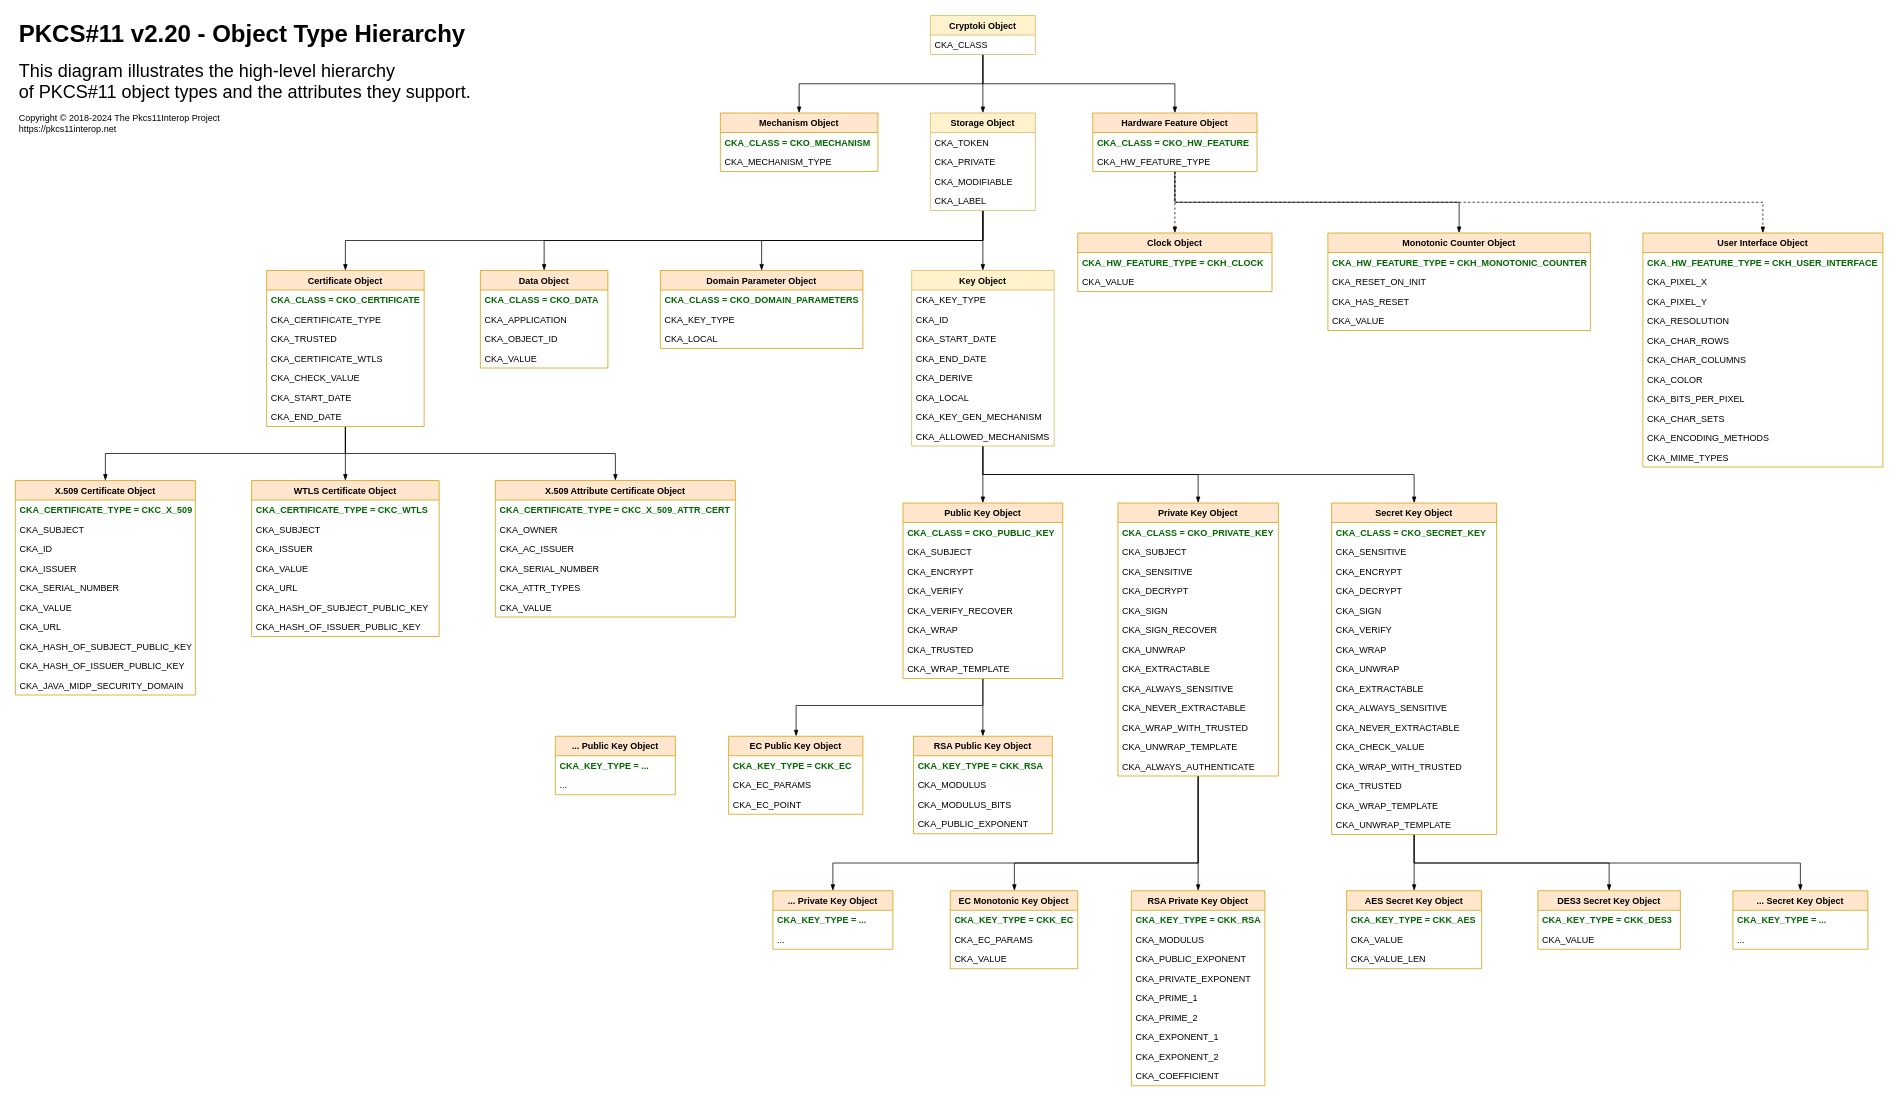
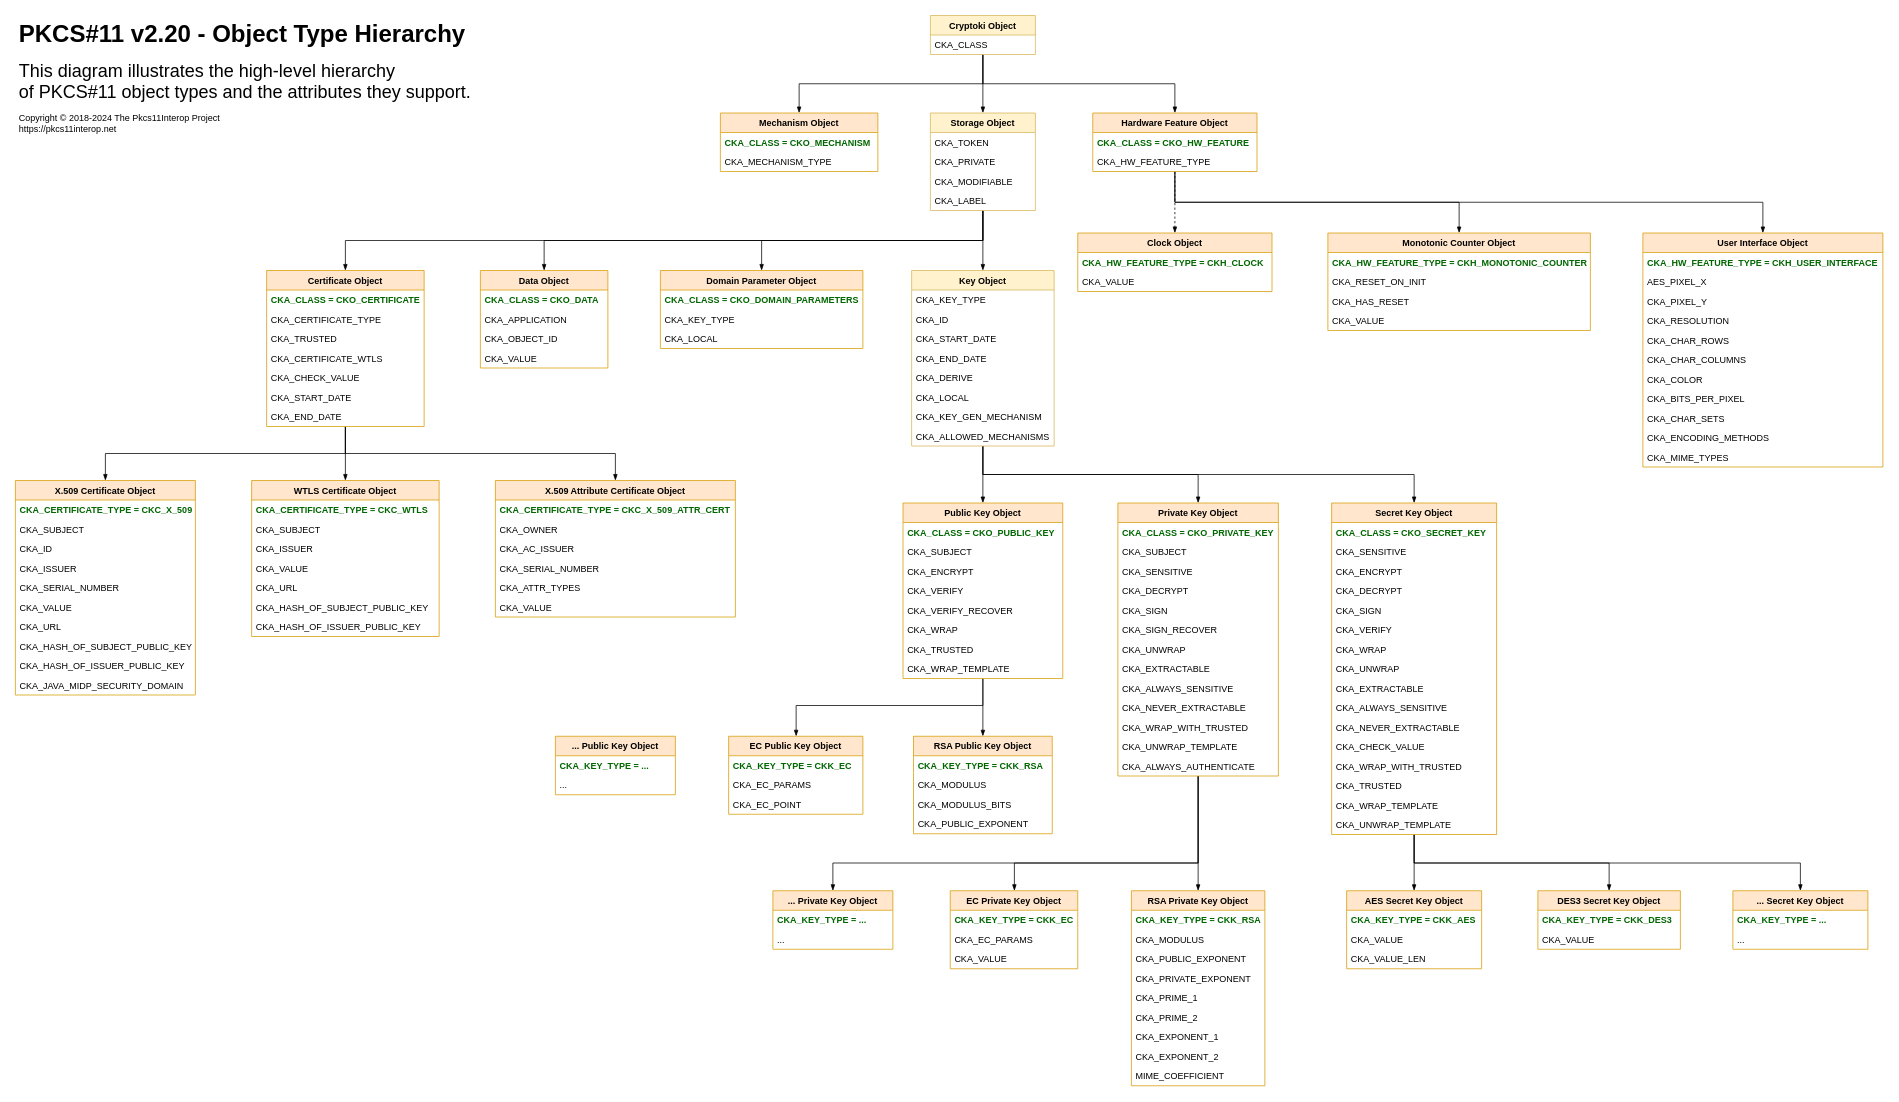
(1624, 202) -> (1624, 202)
(1675, 282) -> (1675, 282)
(1014, 901) -> (1014, 901)
(1173, 1076) -> (1176, 1076)
